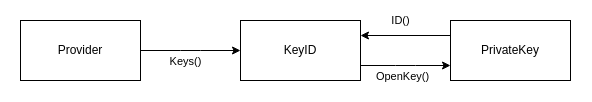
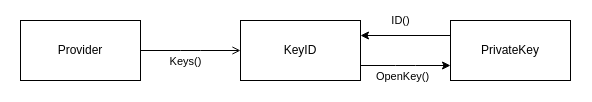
(232, 51) -> (234, 51)
